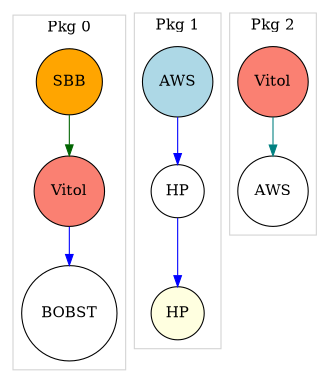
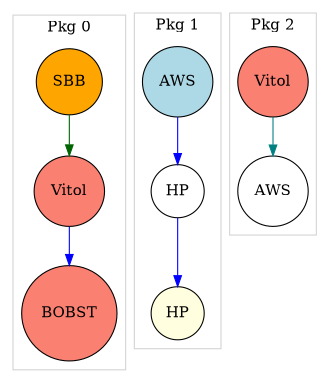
(69, 313) -> (69, 313)
